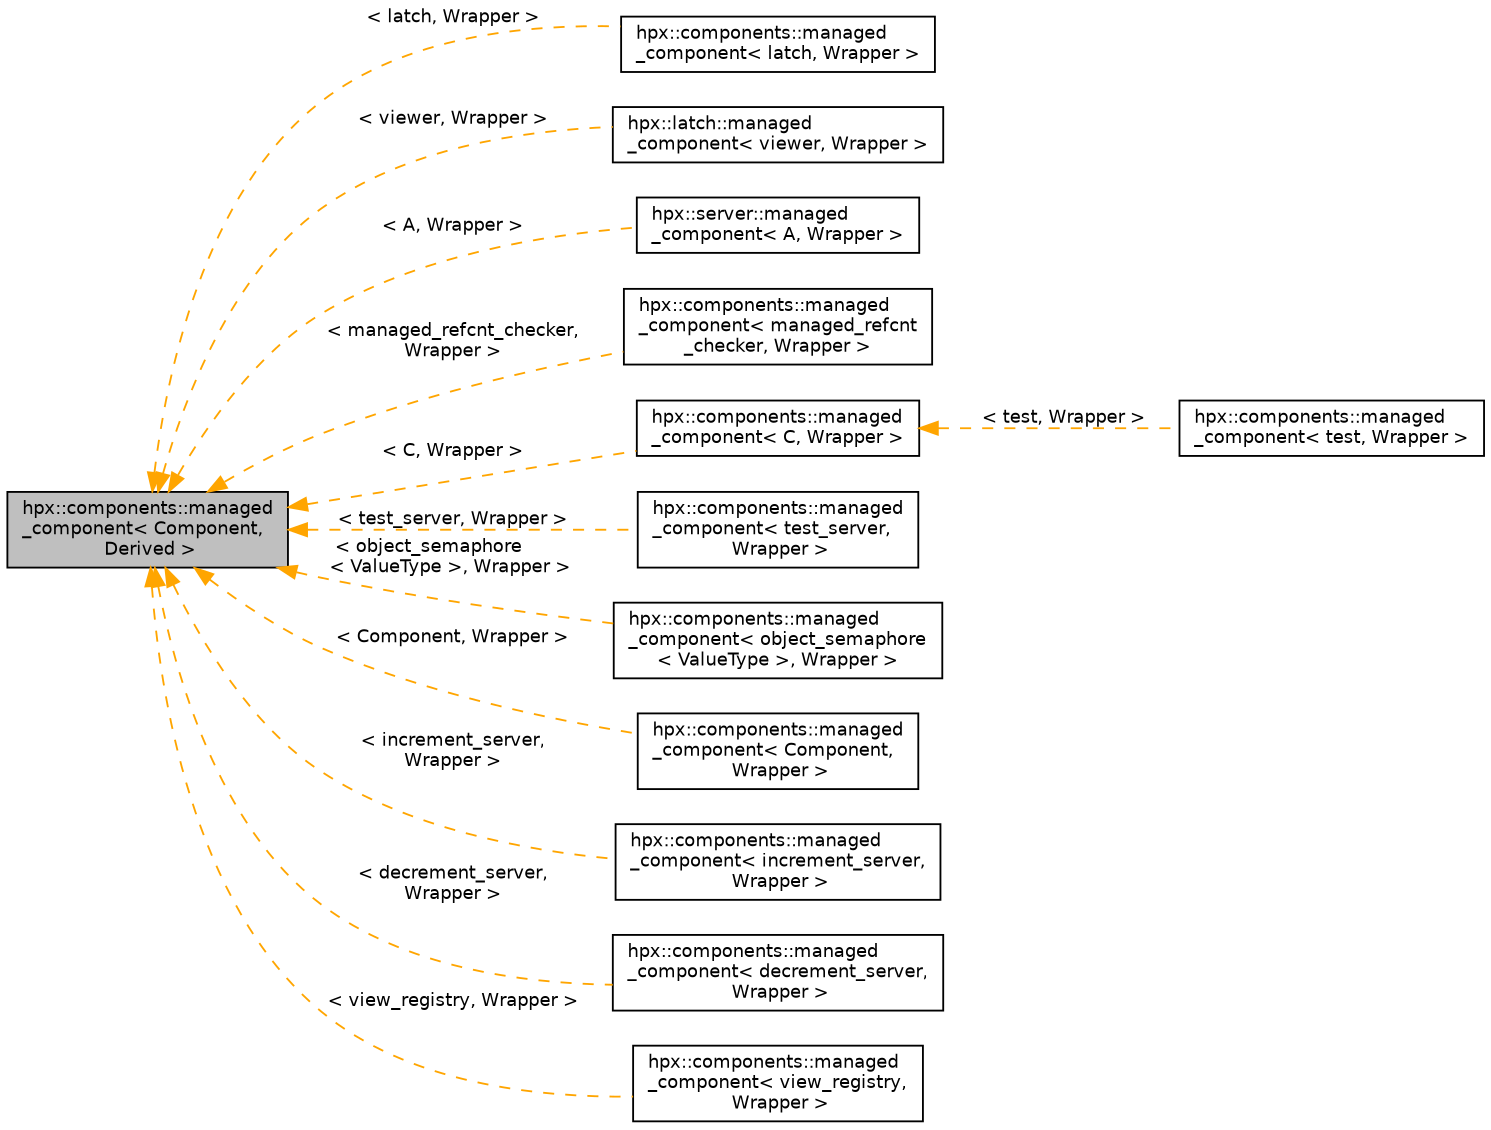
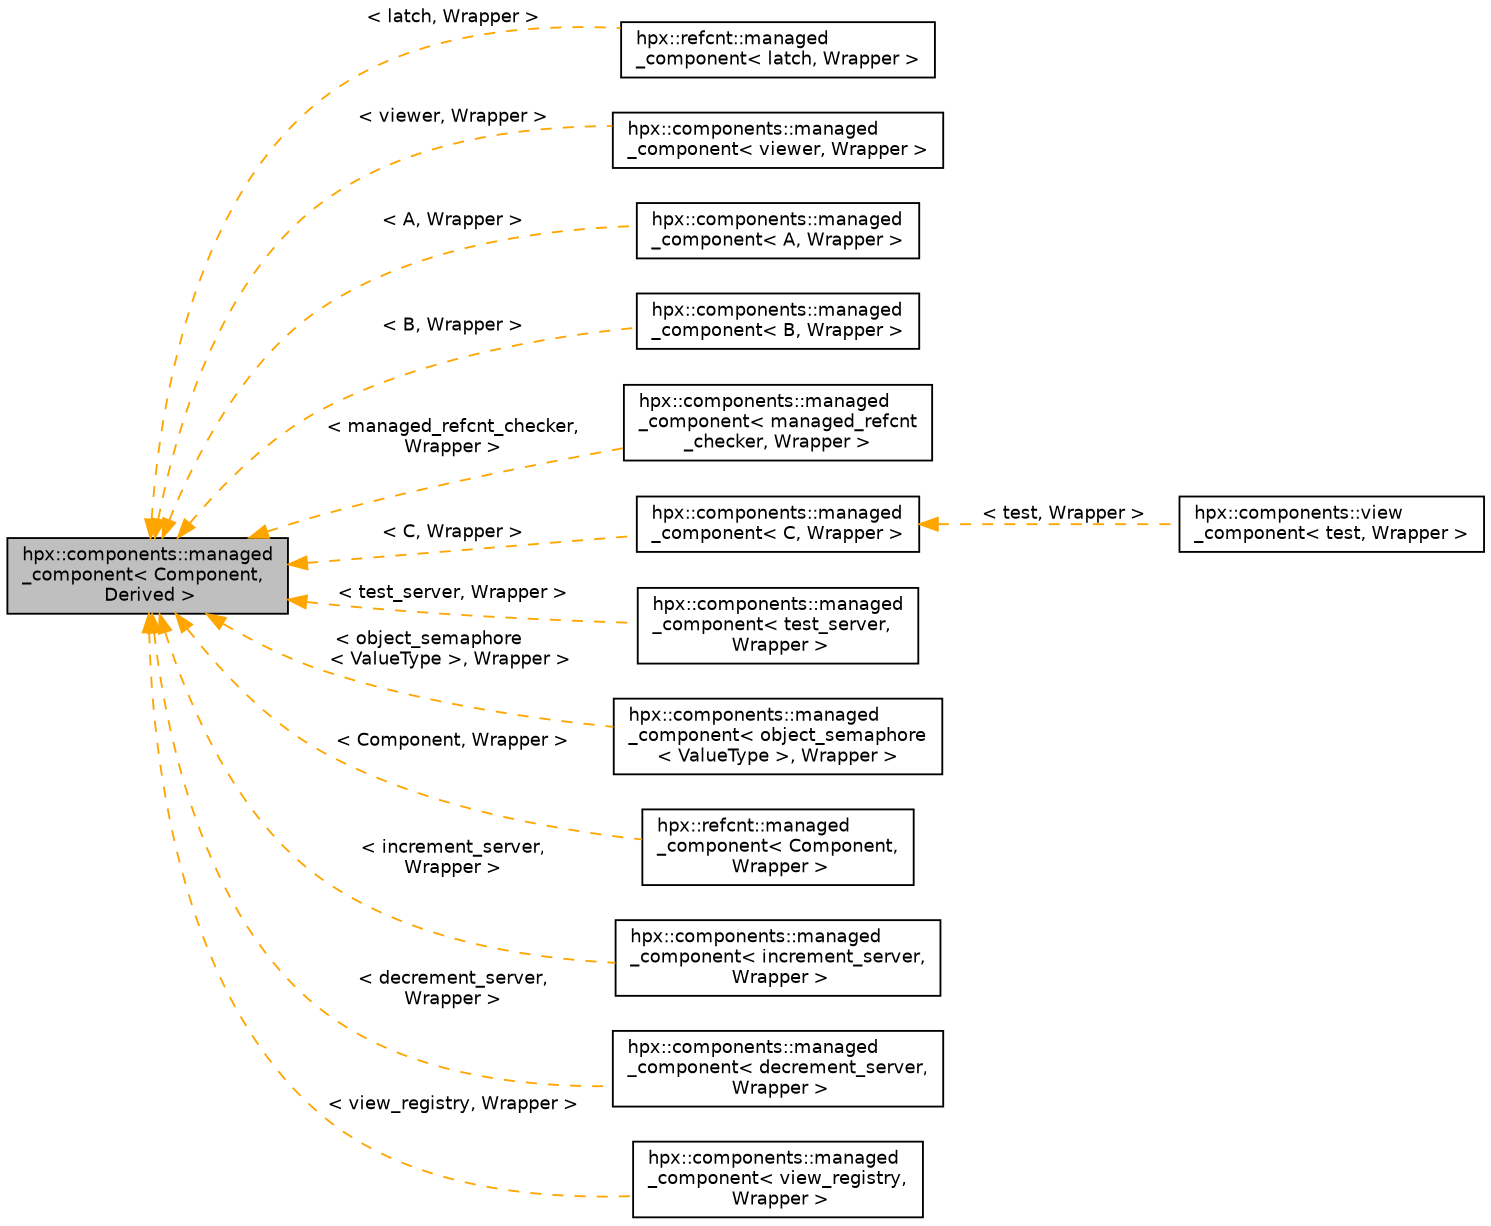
(778, 44) -> (778, 50)
(778, 135) -> (778, 140)
(778, 225) -> (778, 231)
none -> (778, 321)
(1332, 428) -> (1332, 524)
(778, 751) -> (778, 847)
